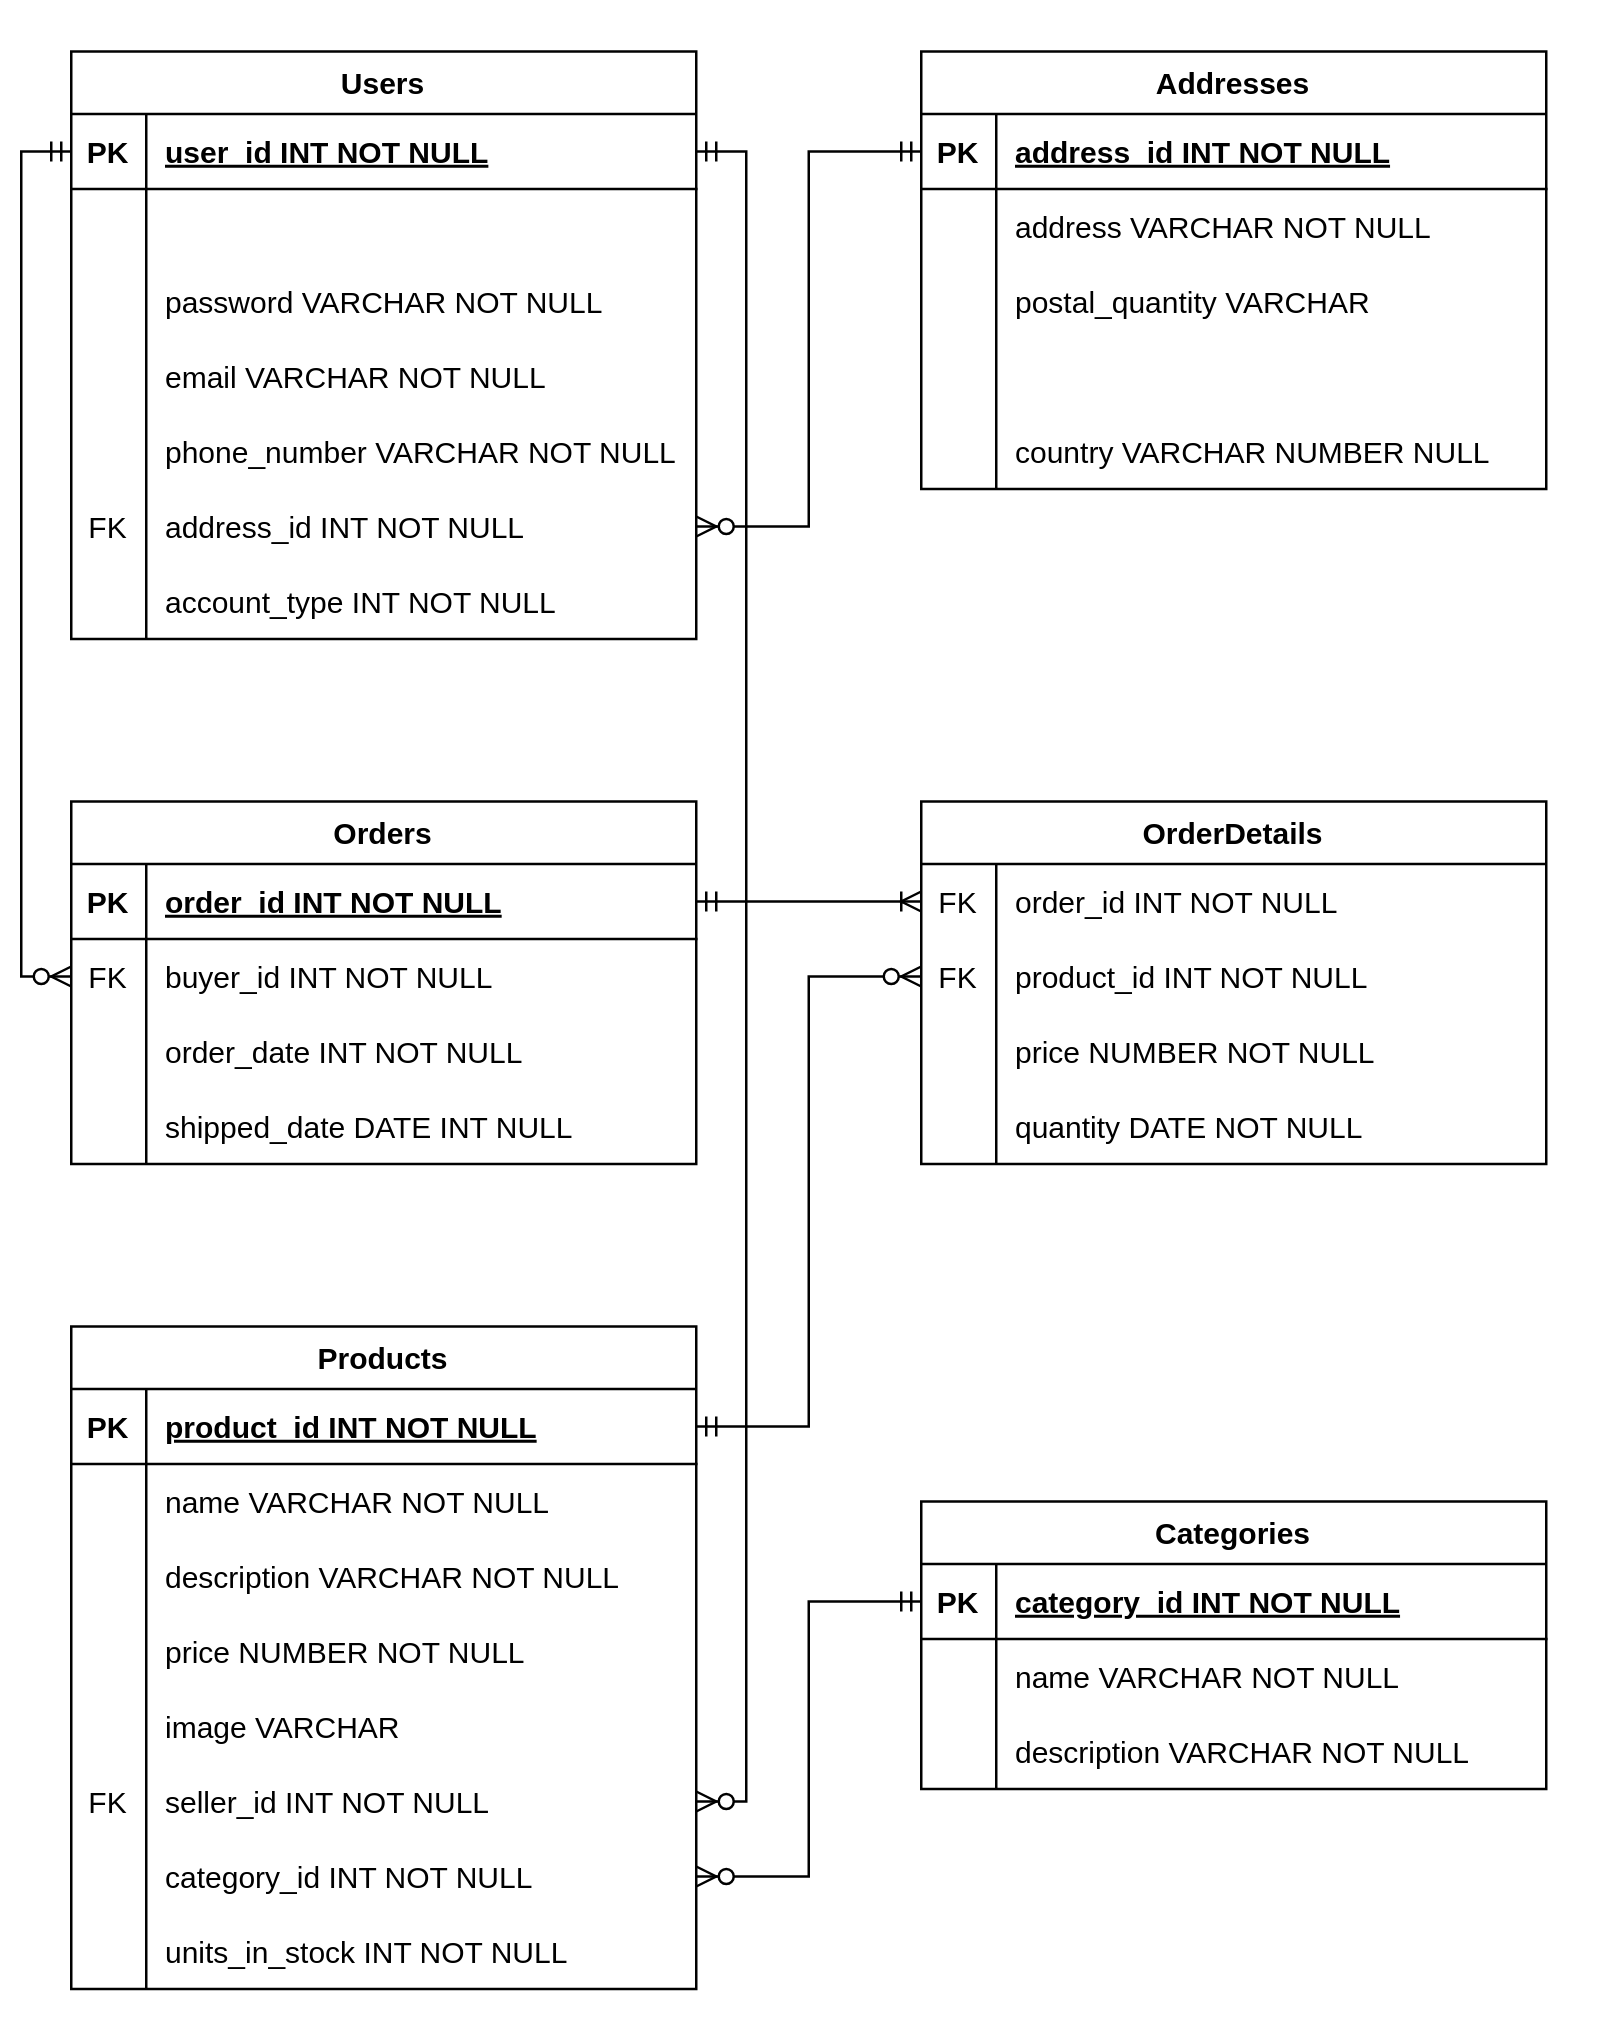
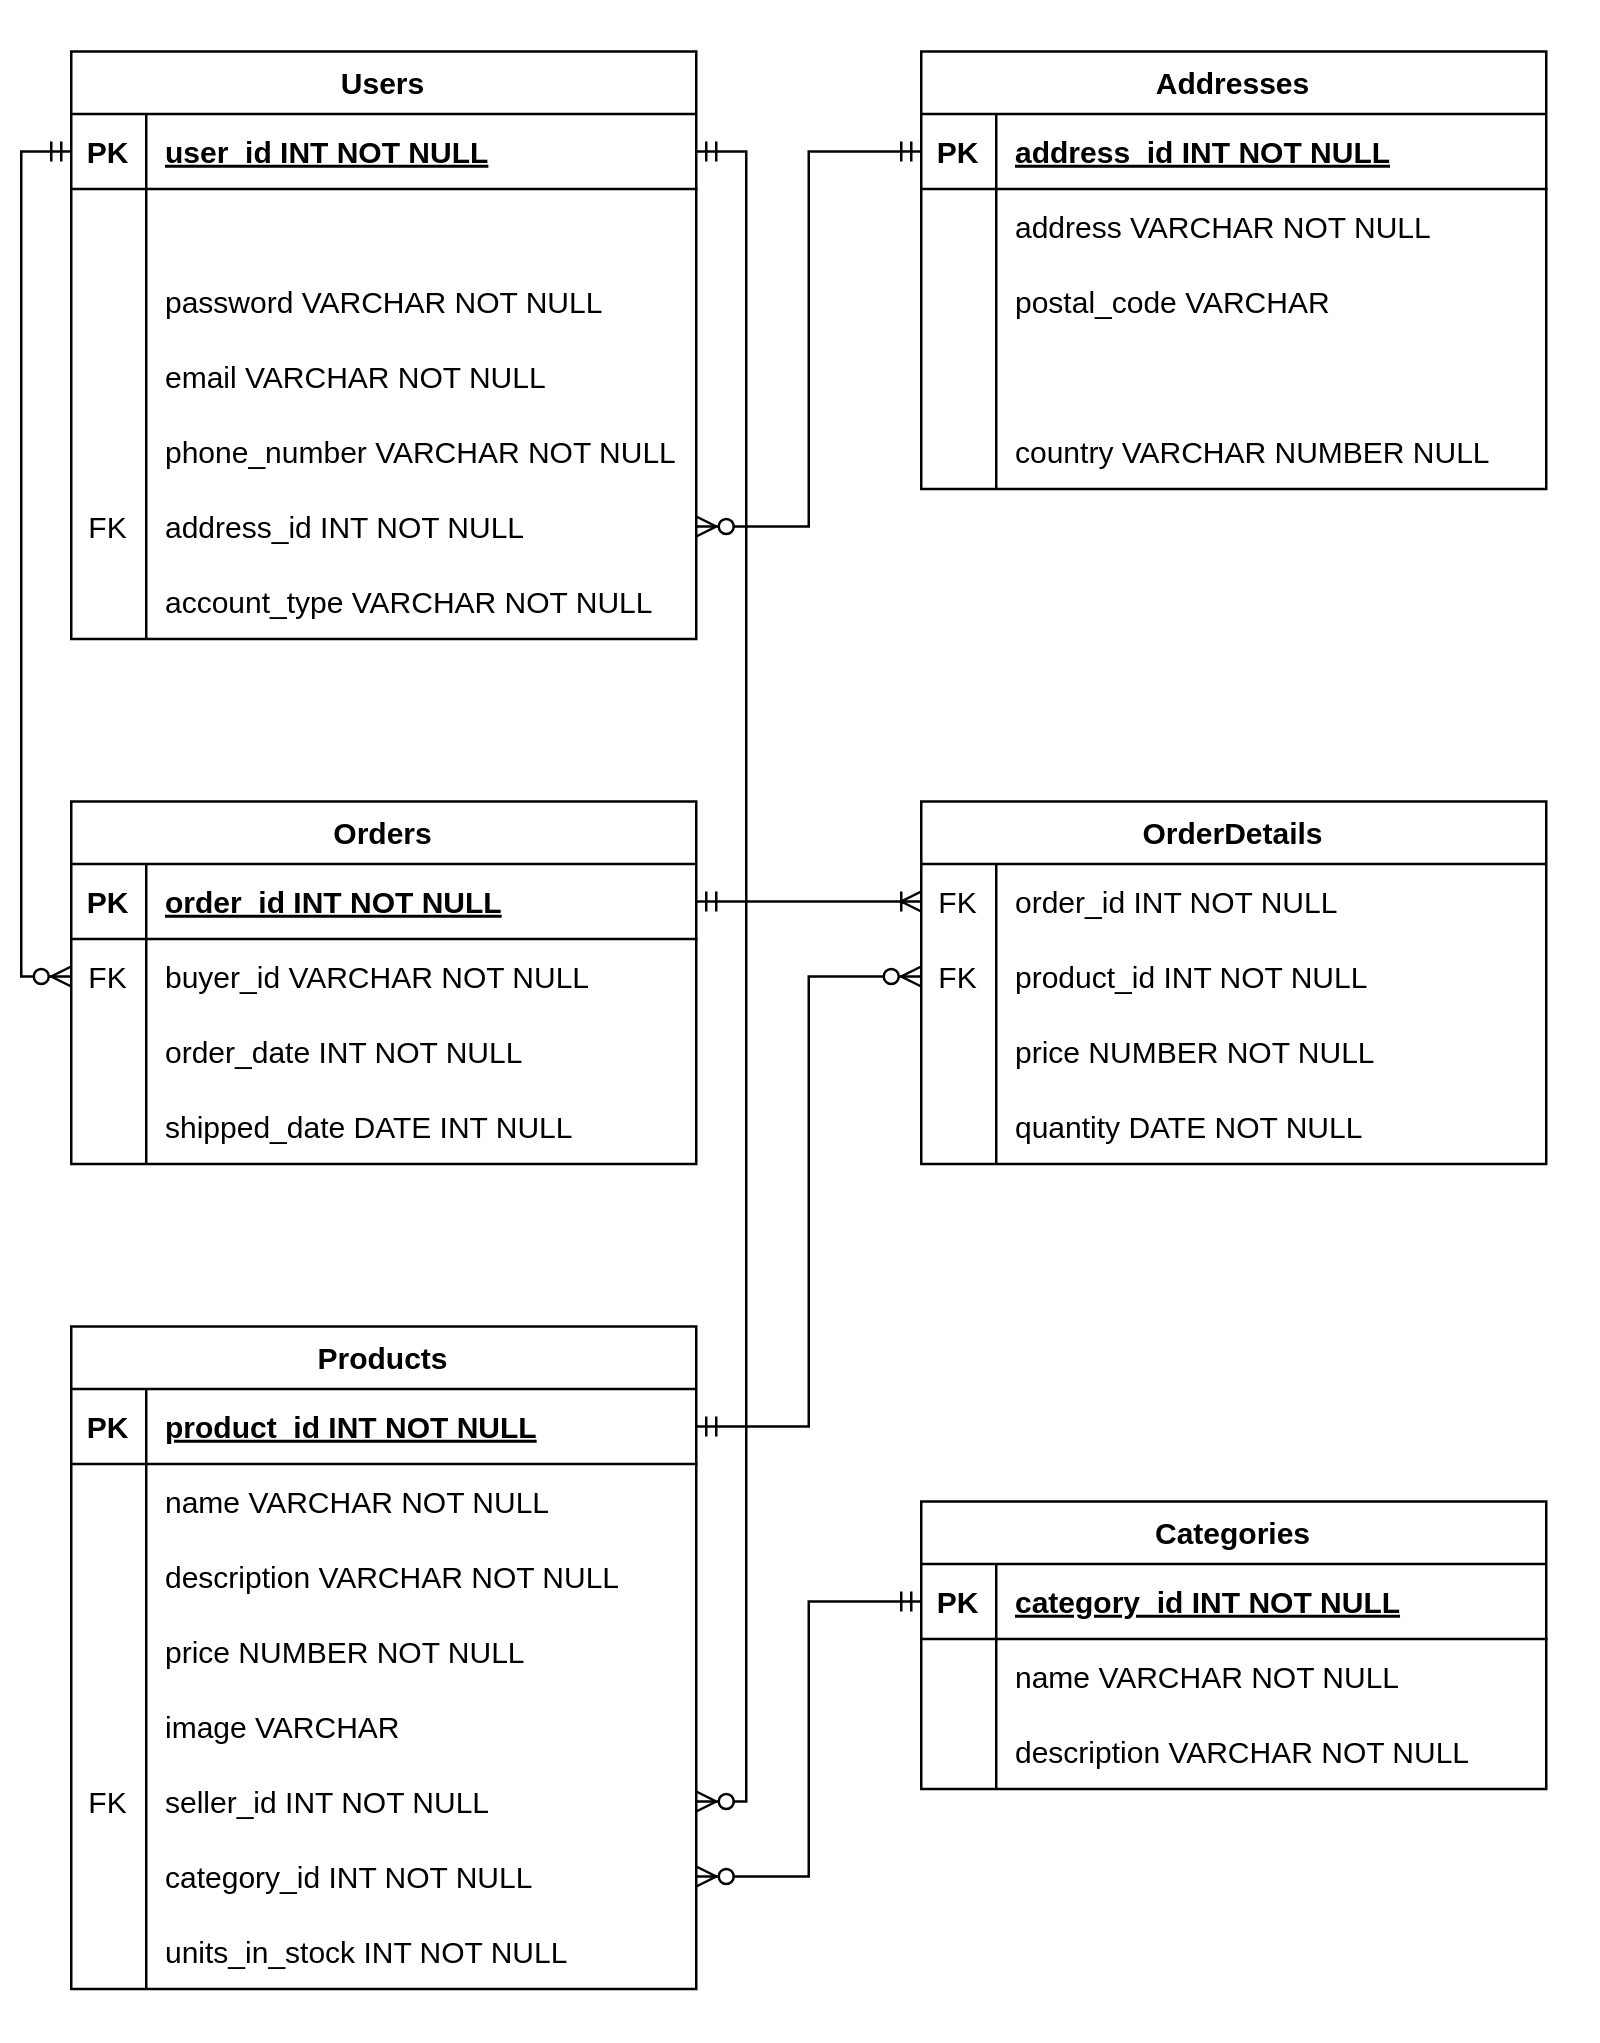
(1197, 303) -> (1167, 303)
(363, 603) -> (397, 603)
(326, 978) -> (359, 978)
